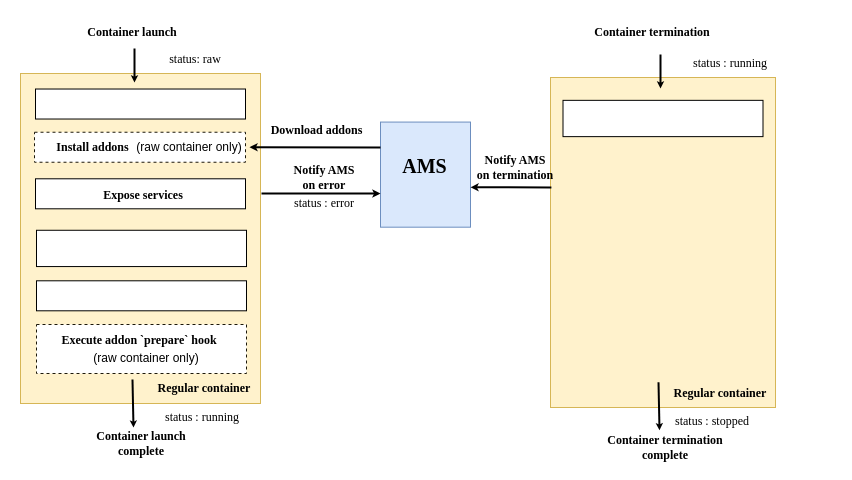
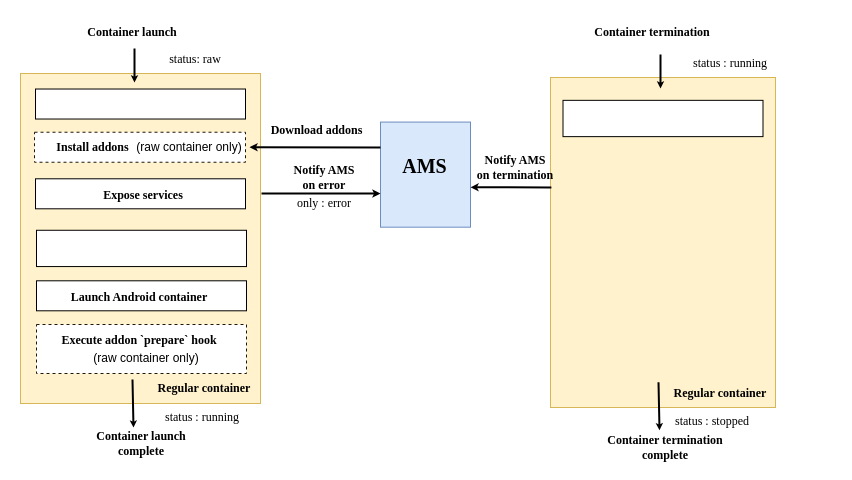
(325, 204) -> (325, 204)
none -> (140, 298)
